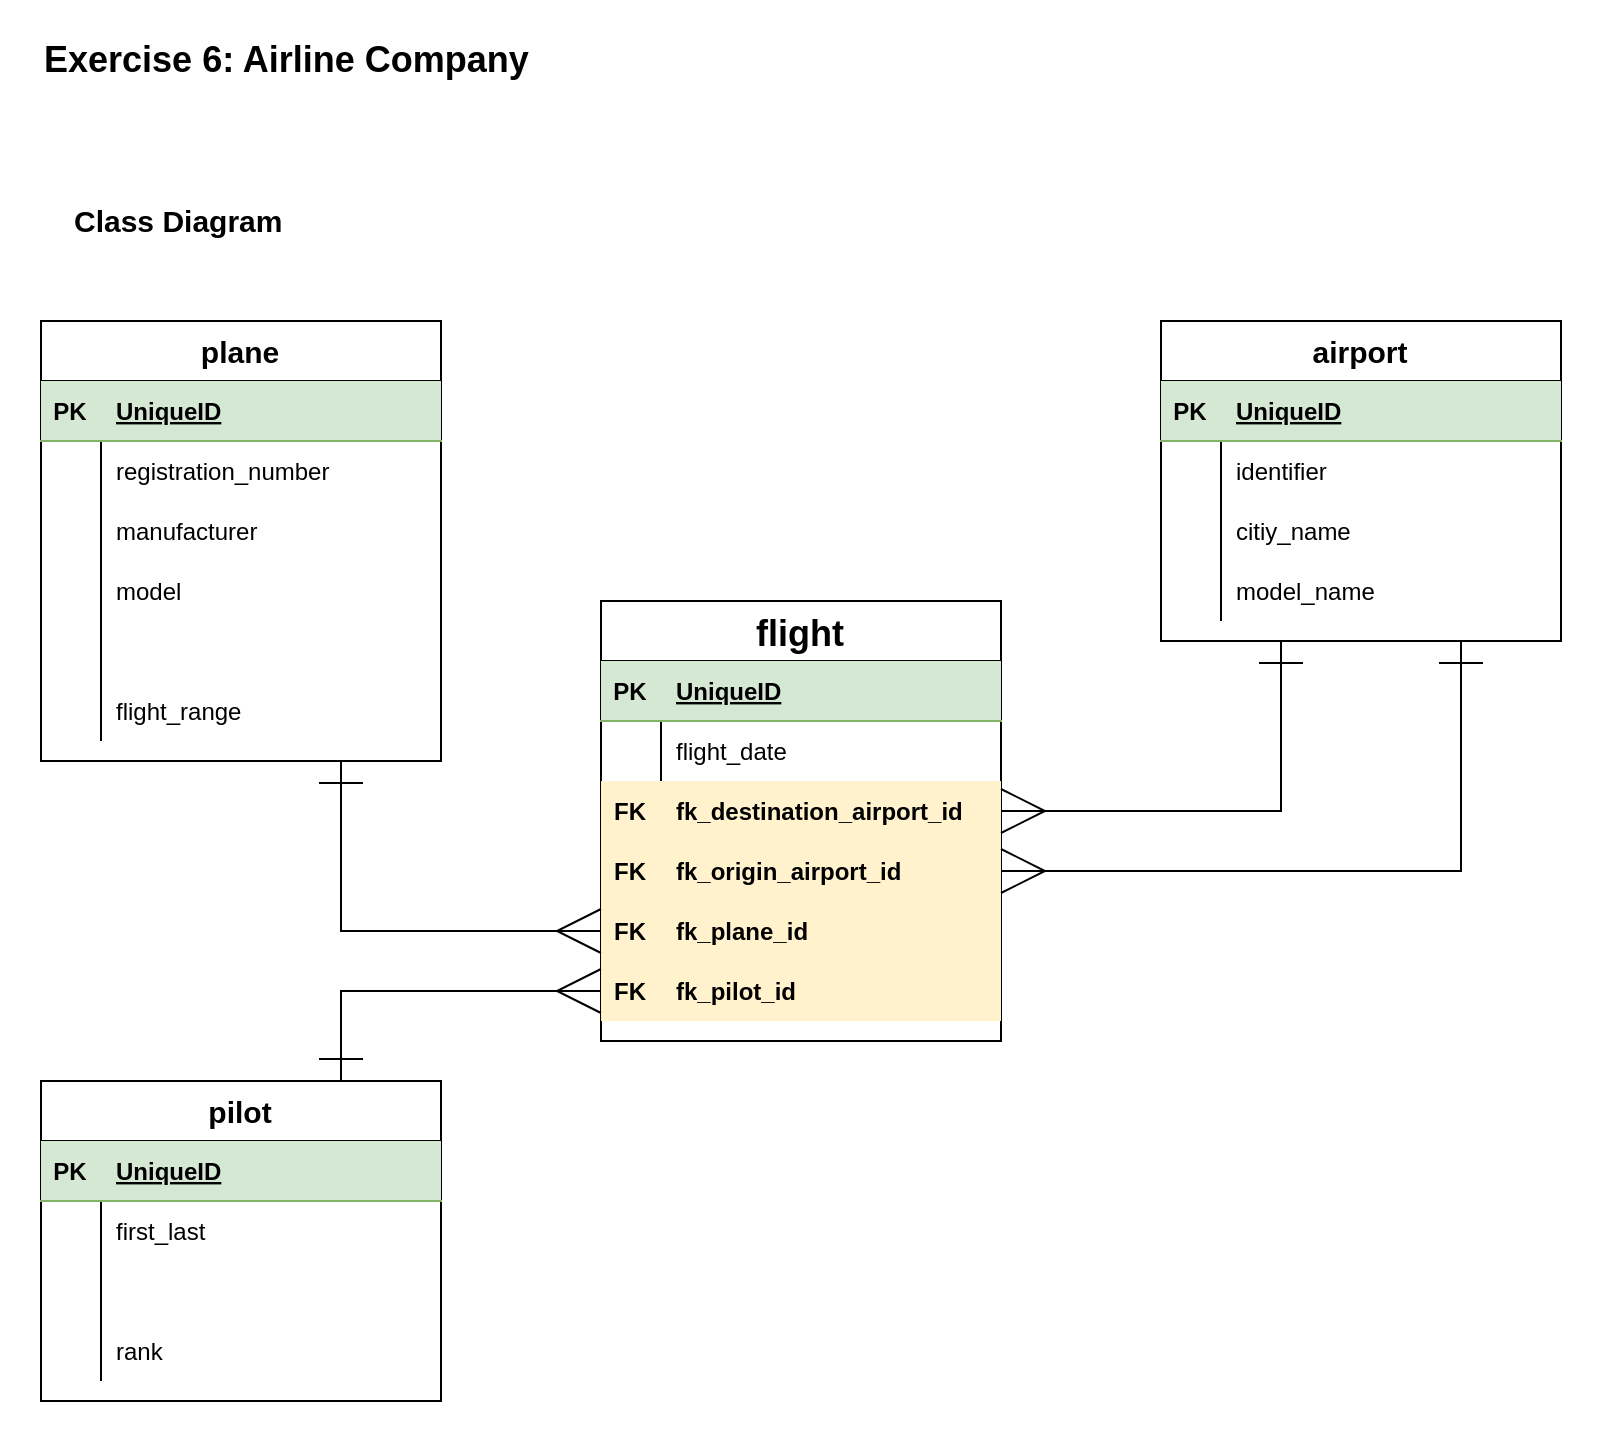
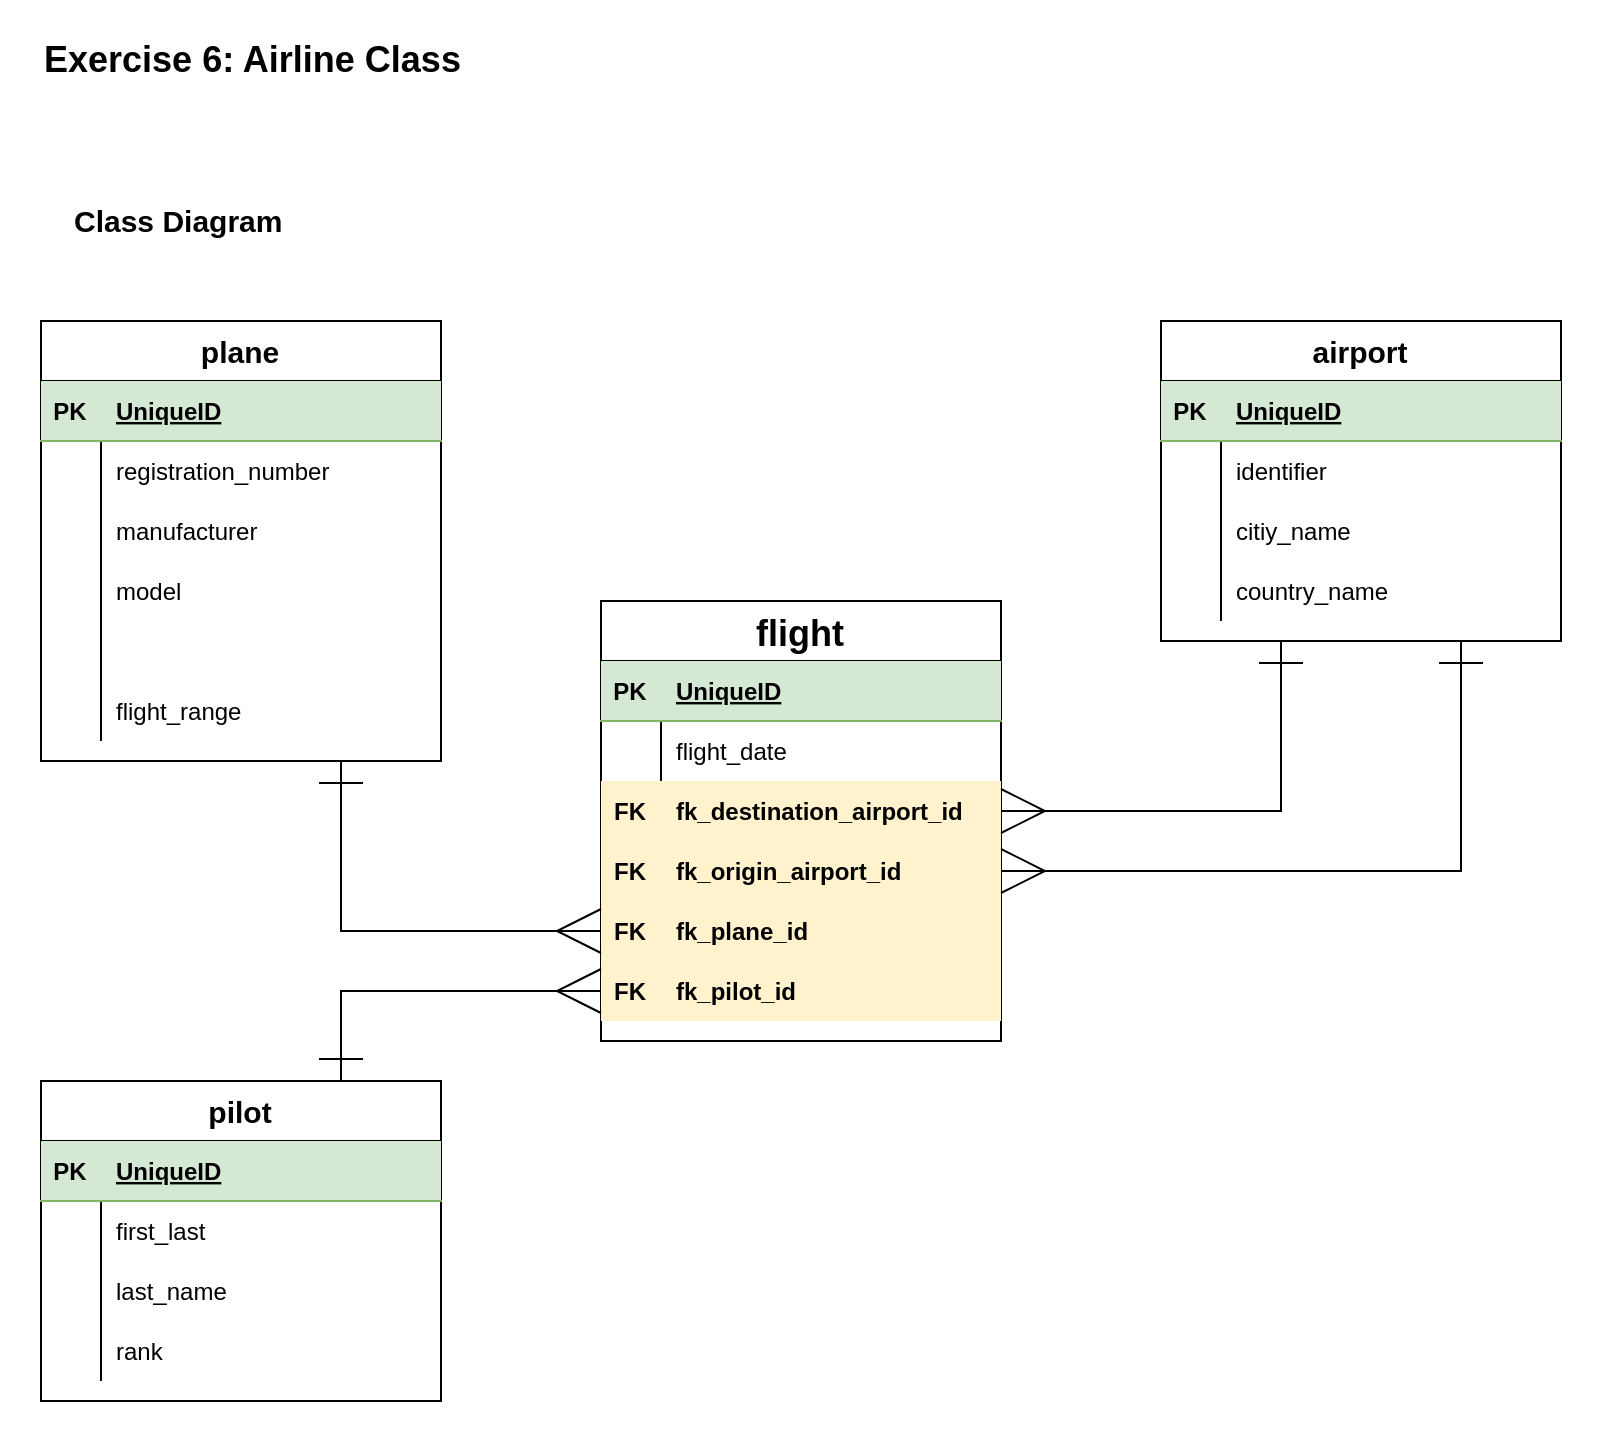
(280, 61) -> (255, 61)
(1300, 592) -> (1317, 592)
none -> (271, 1291)
